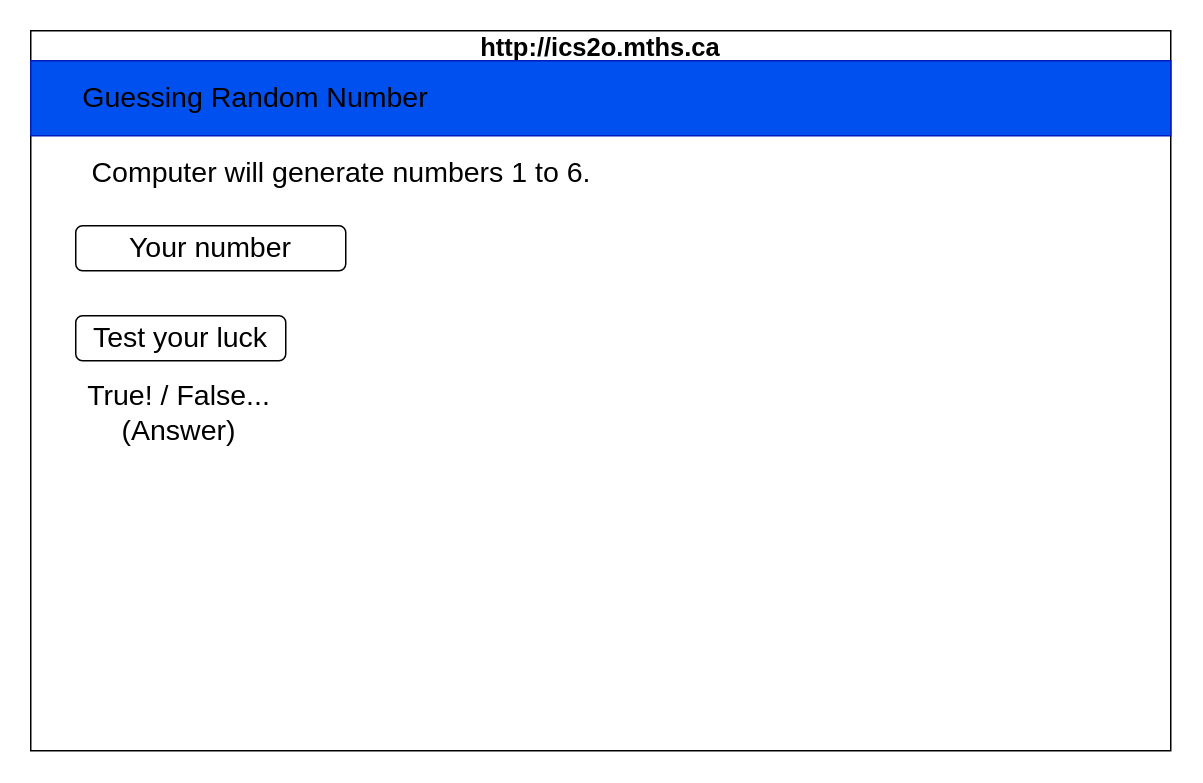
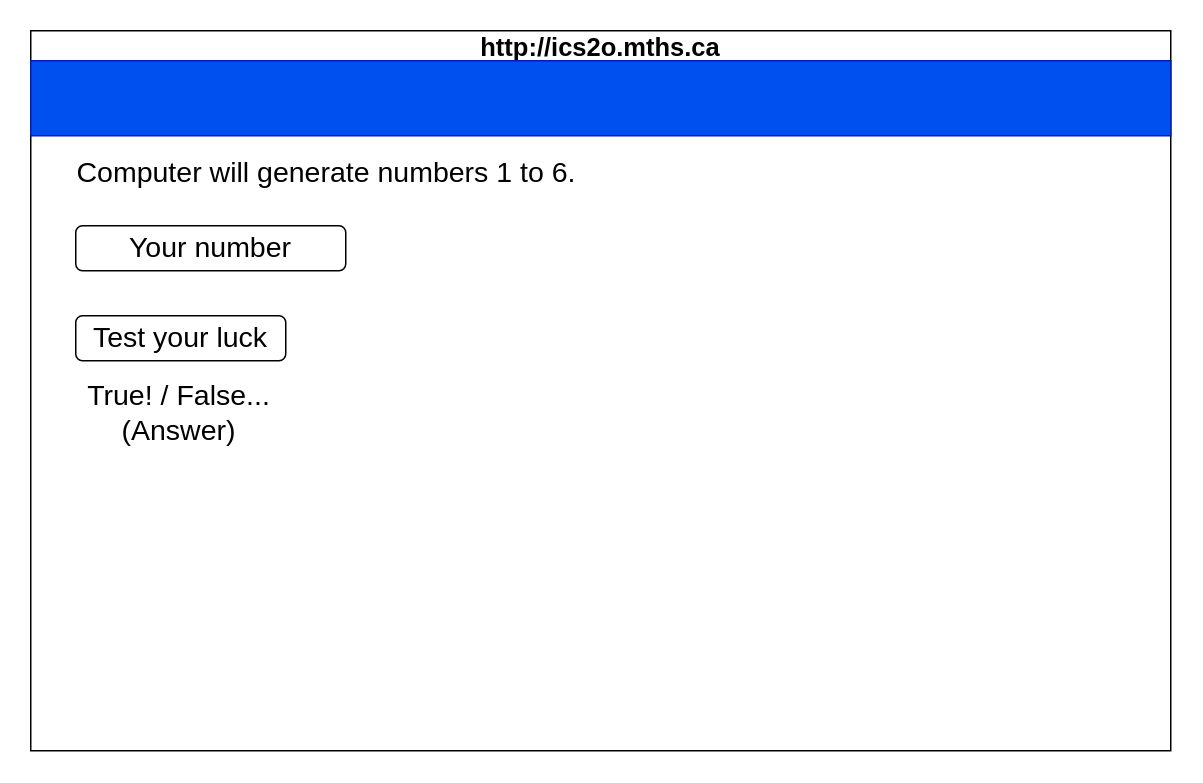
(256, 98) -> none
(368, 173) -> (353, 173)
